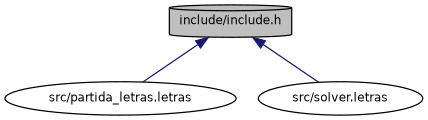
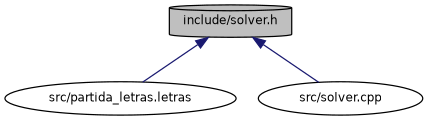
(231, 21) -> (231, 21)
(341, 98) -> (341, 98)
